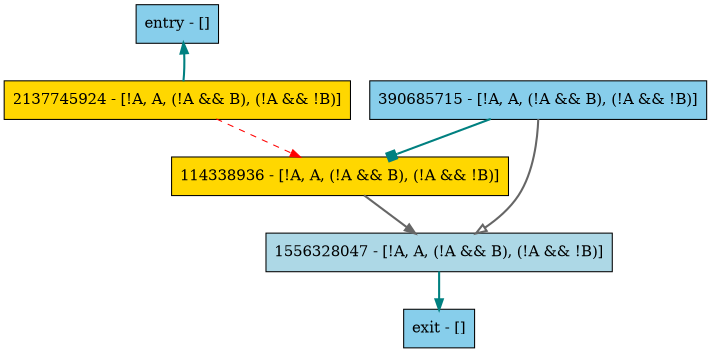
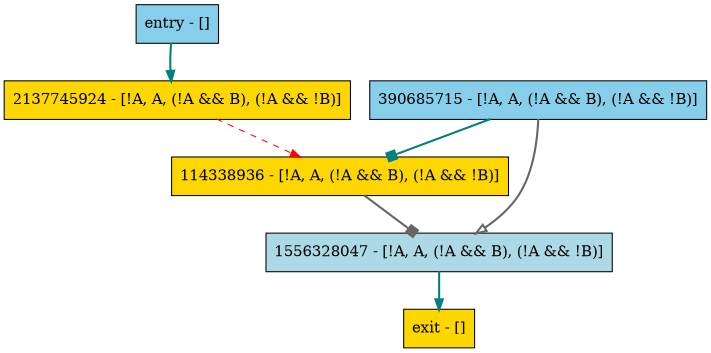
(184, 67) -> (170, 57)
(386, 211) -> (386, 211)
(439, 329) -> (439, 329)
